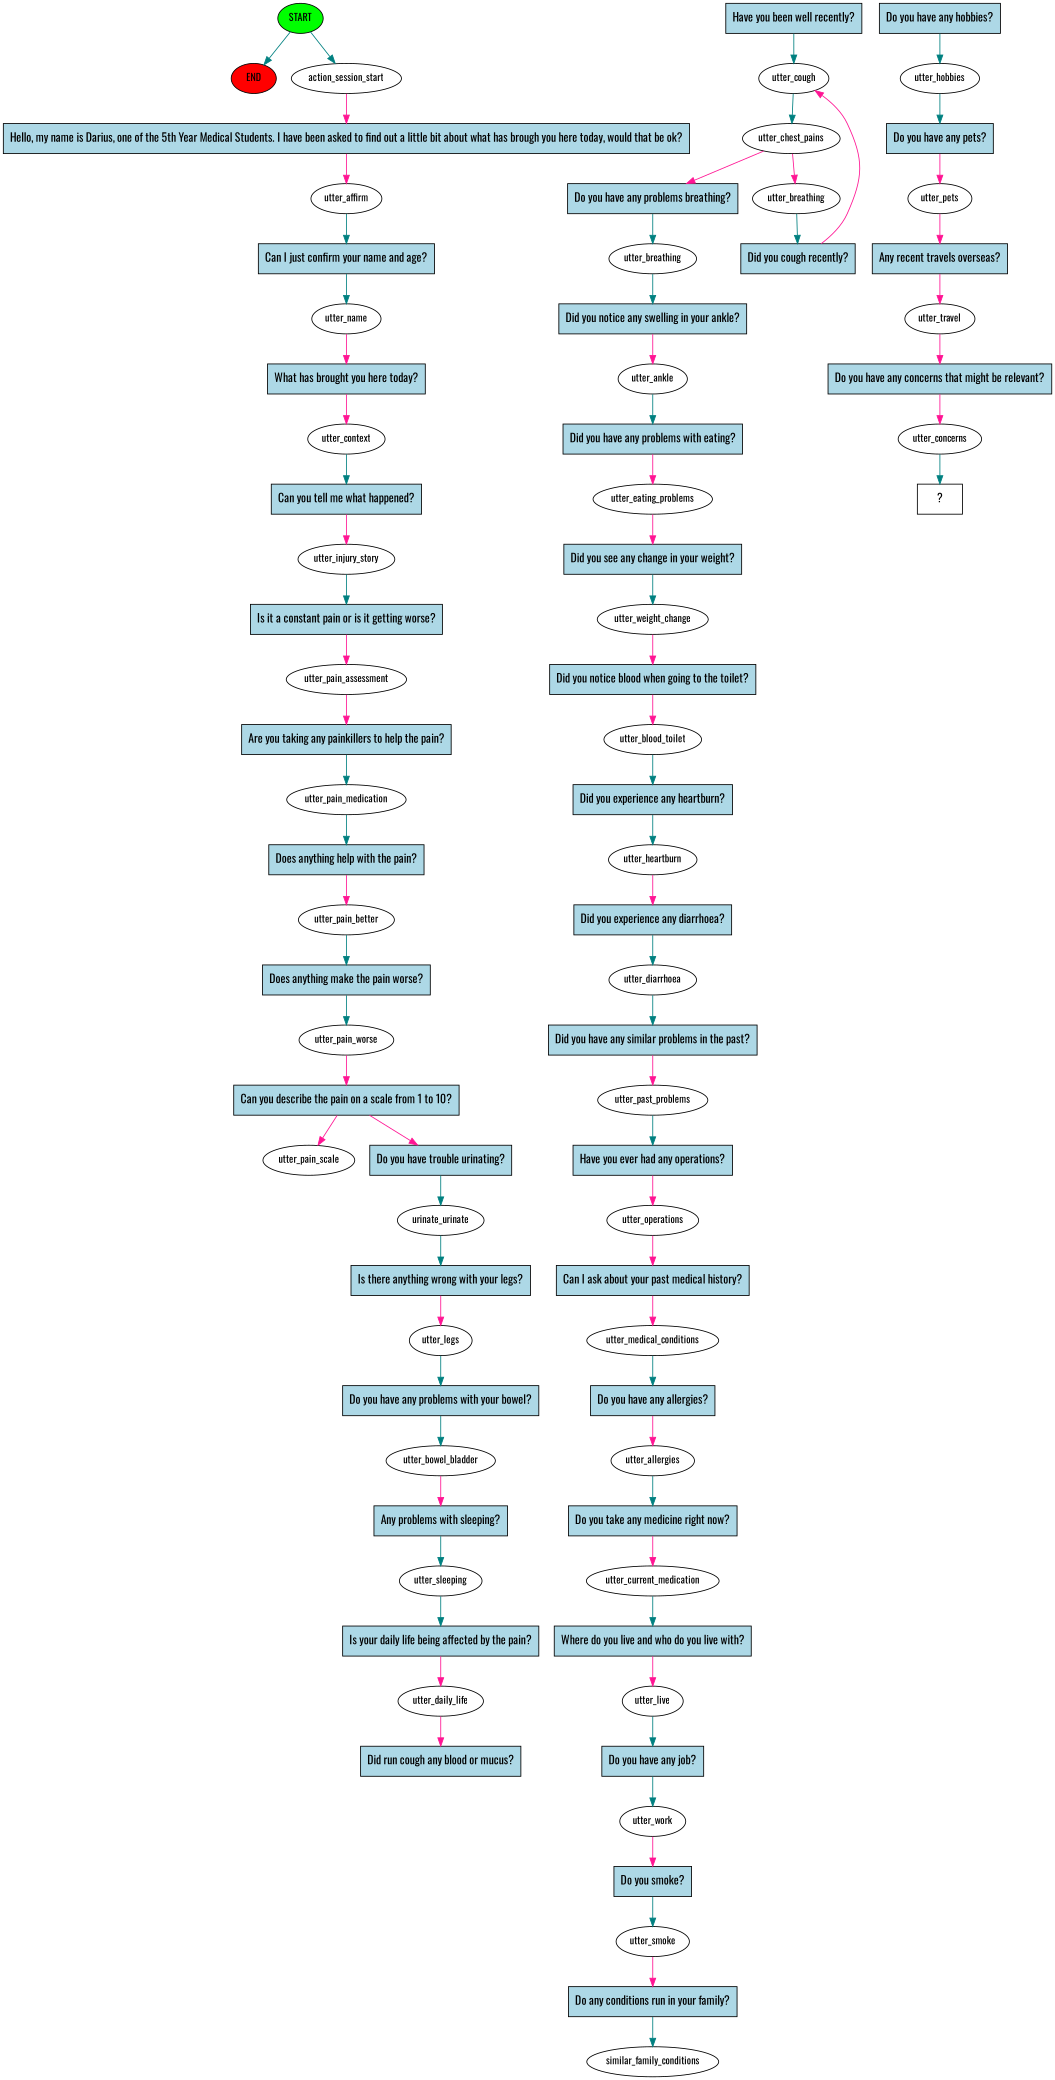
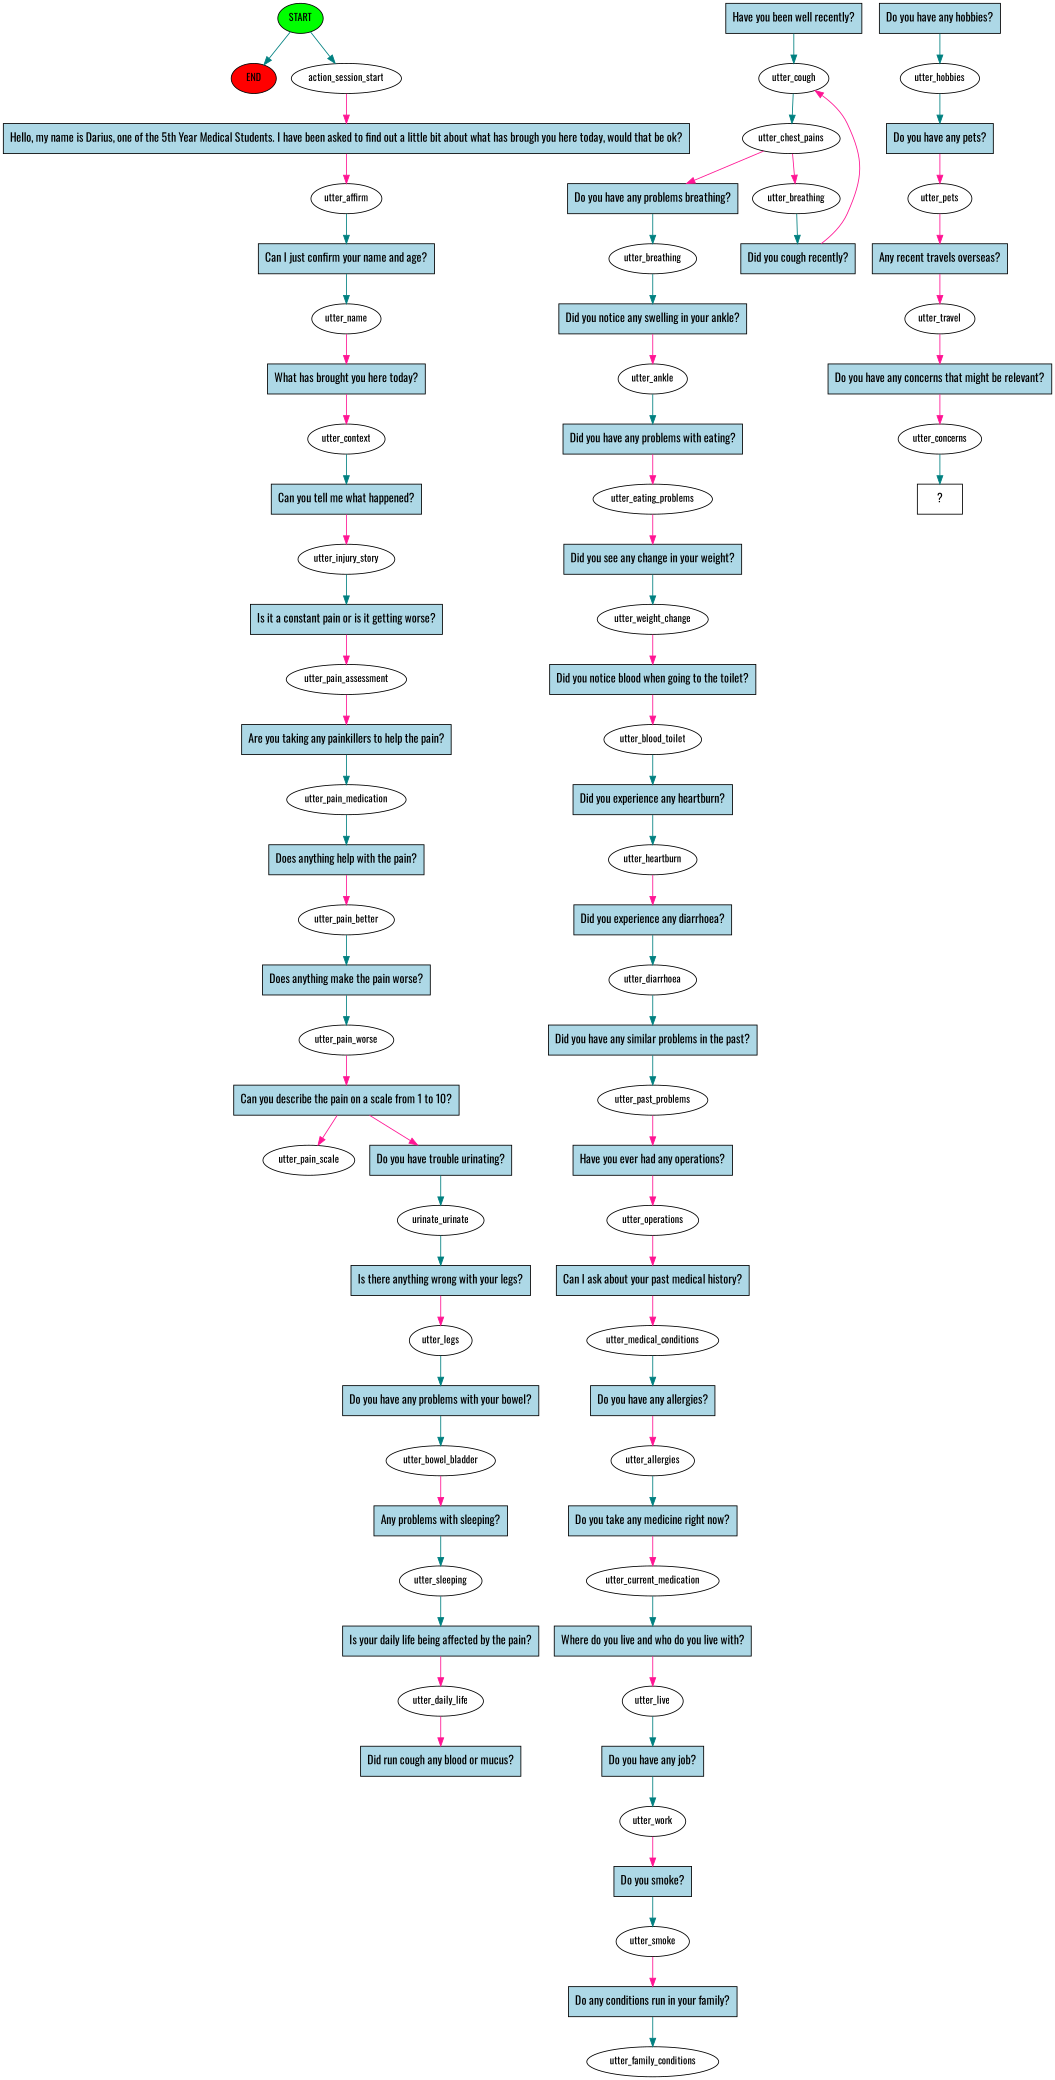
(653, 1066) -> (653, 1066)
(653, 1126) -> (653, 1126)
(653, 2062) -> (653, 2062)
